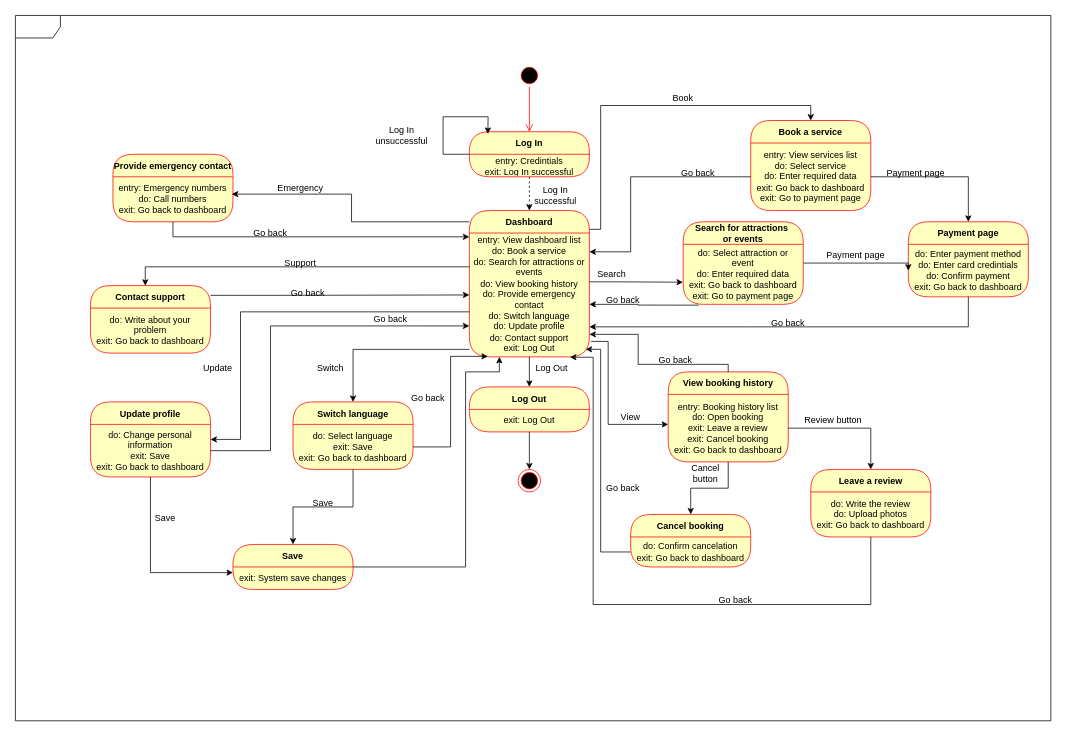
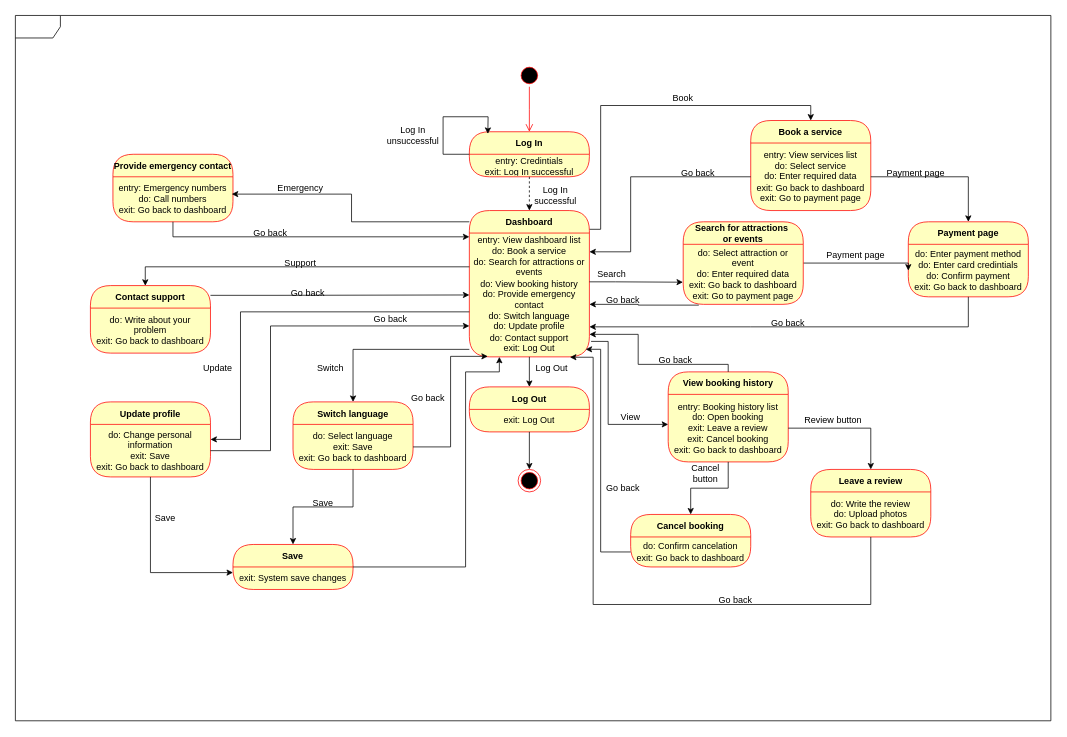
(402, 135) -> (413, 135)
